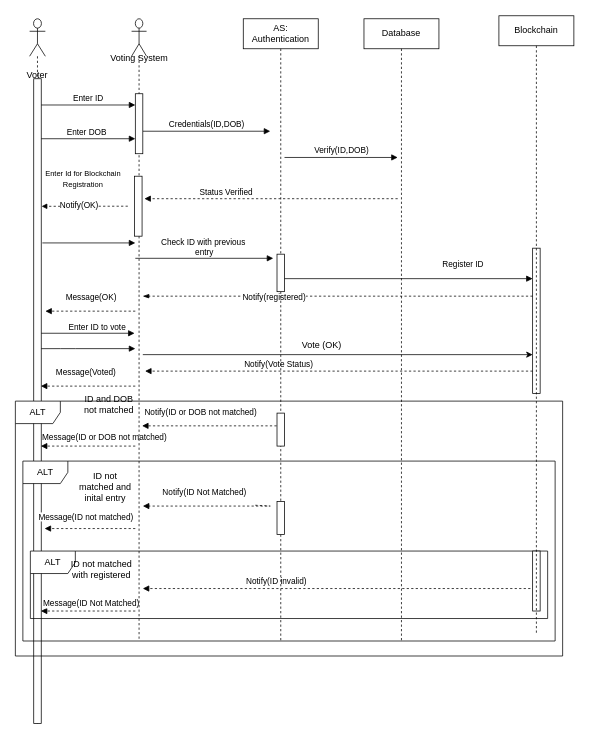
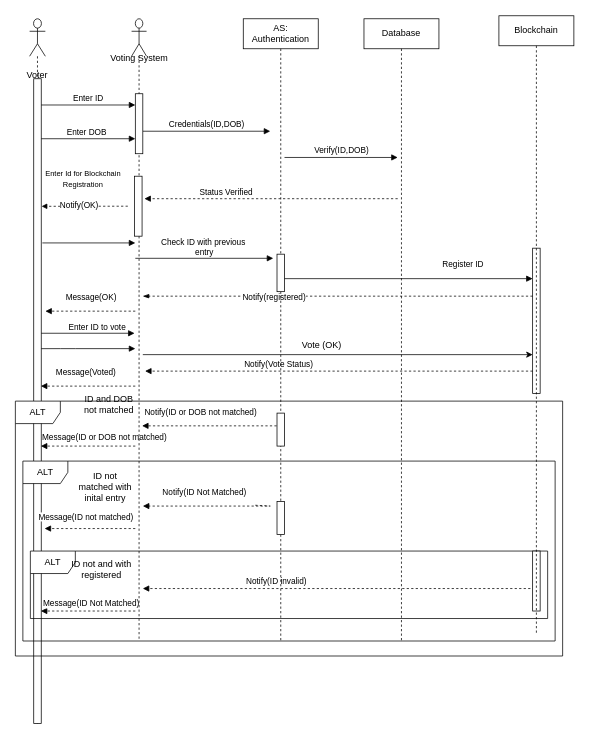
(105, 487) -> (105, 487)
(102, 570) -> (102, 570)
